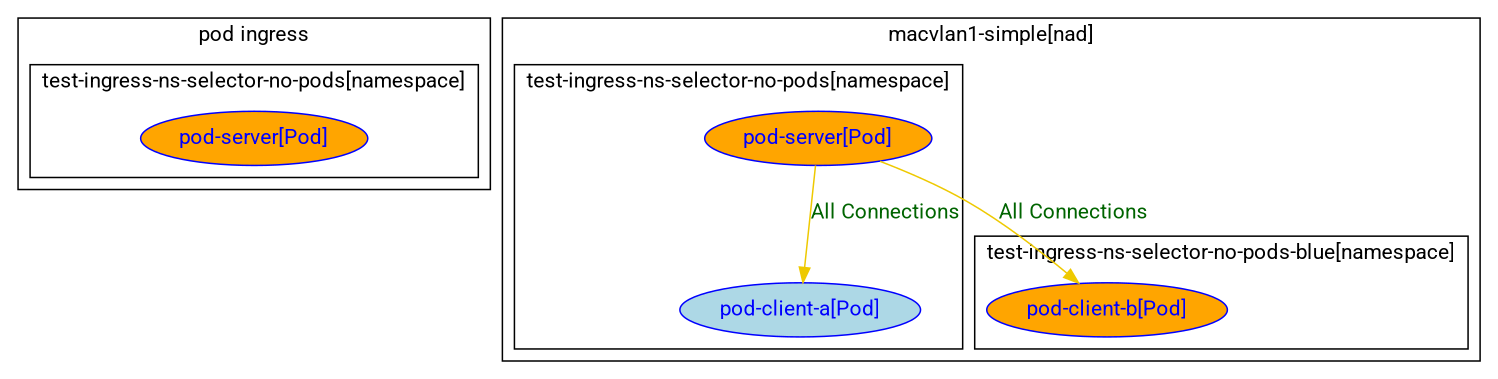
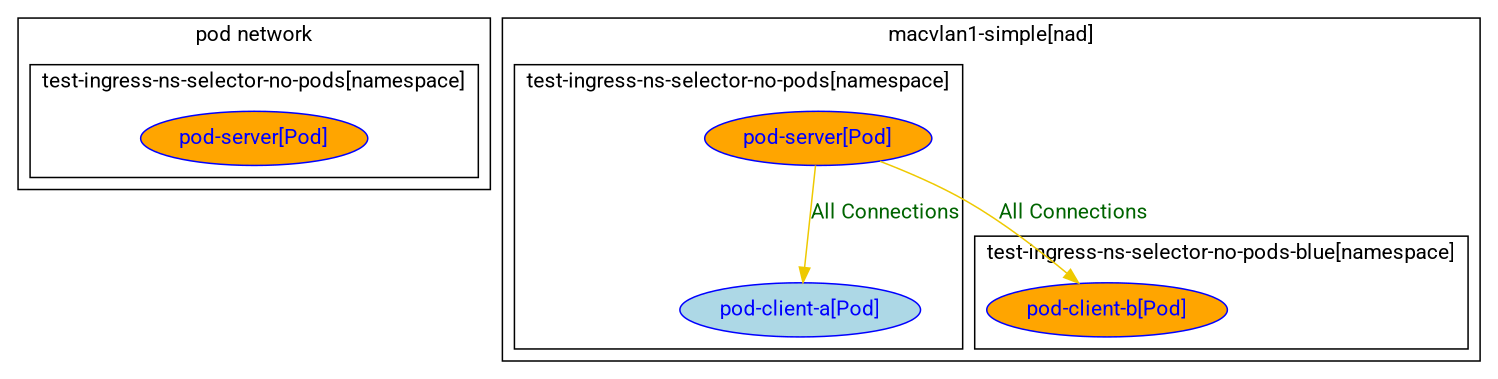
(254, 35) -> (254, 35)
